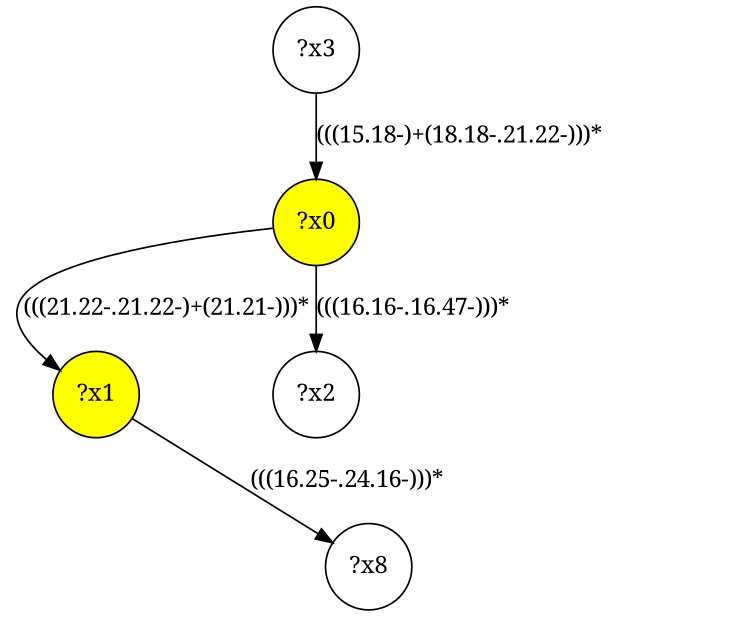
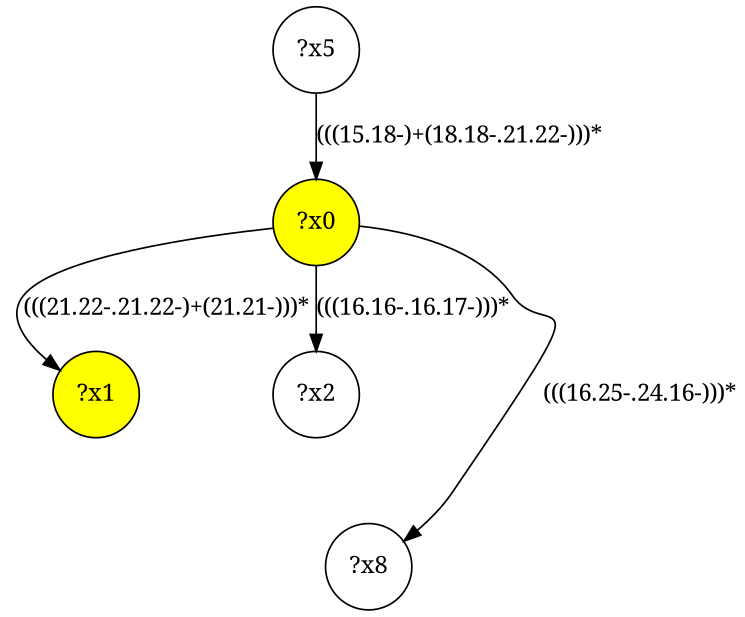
(316, 50) -> (316, 50)
(414, 308) -> (414, 308)
(225, 476) -> (552, 335)
